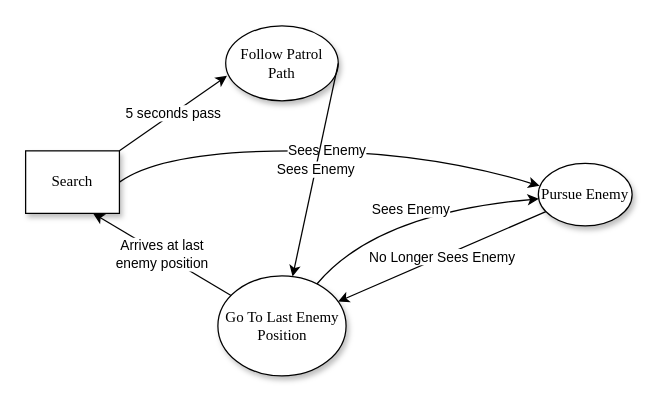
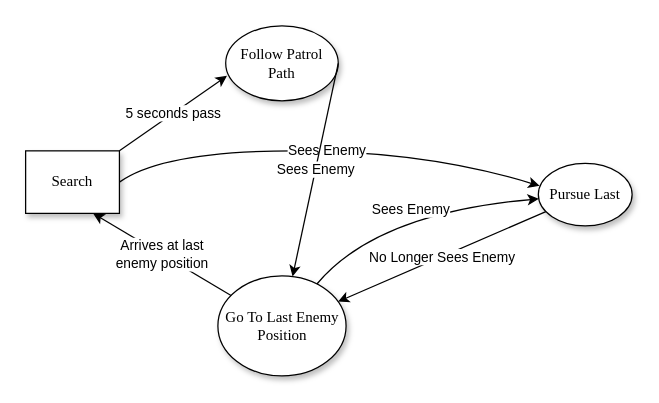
(585, 194) -> (585, 194)
